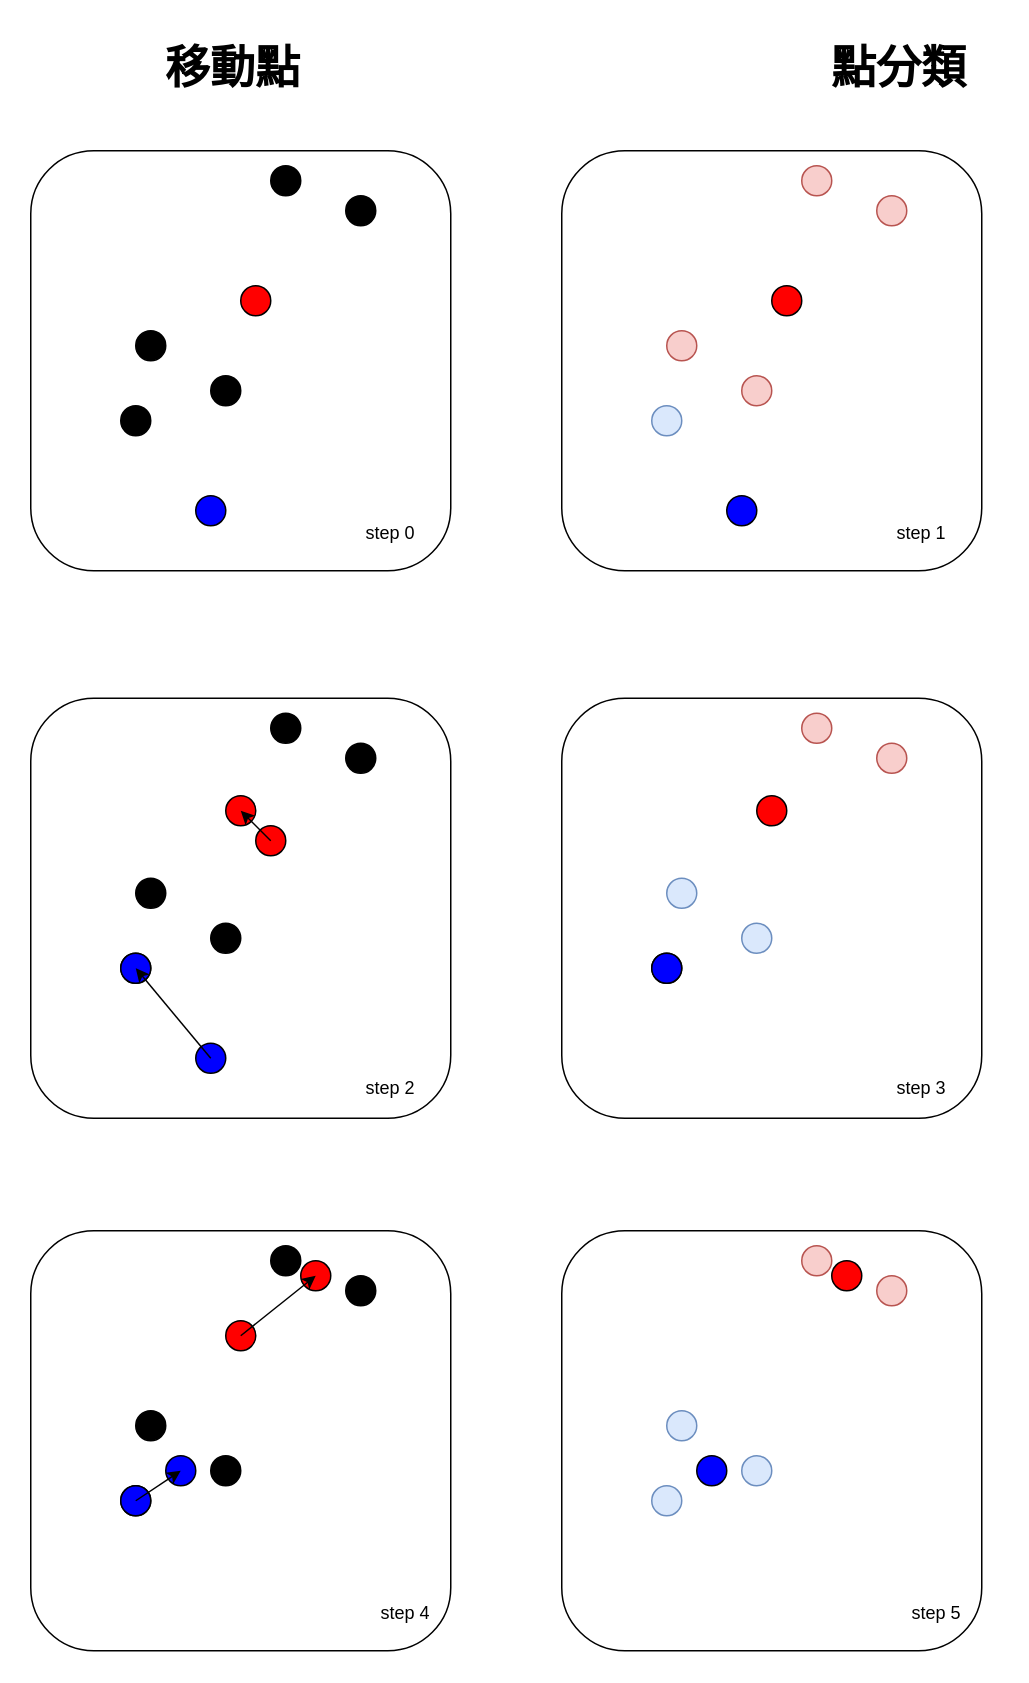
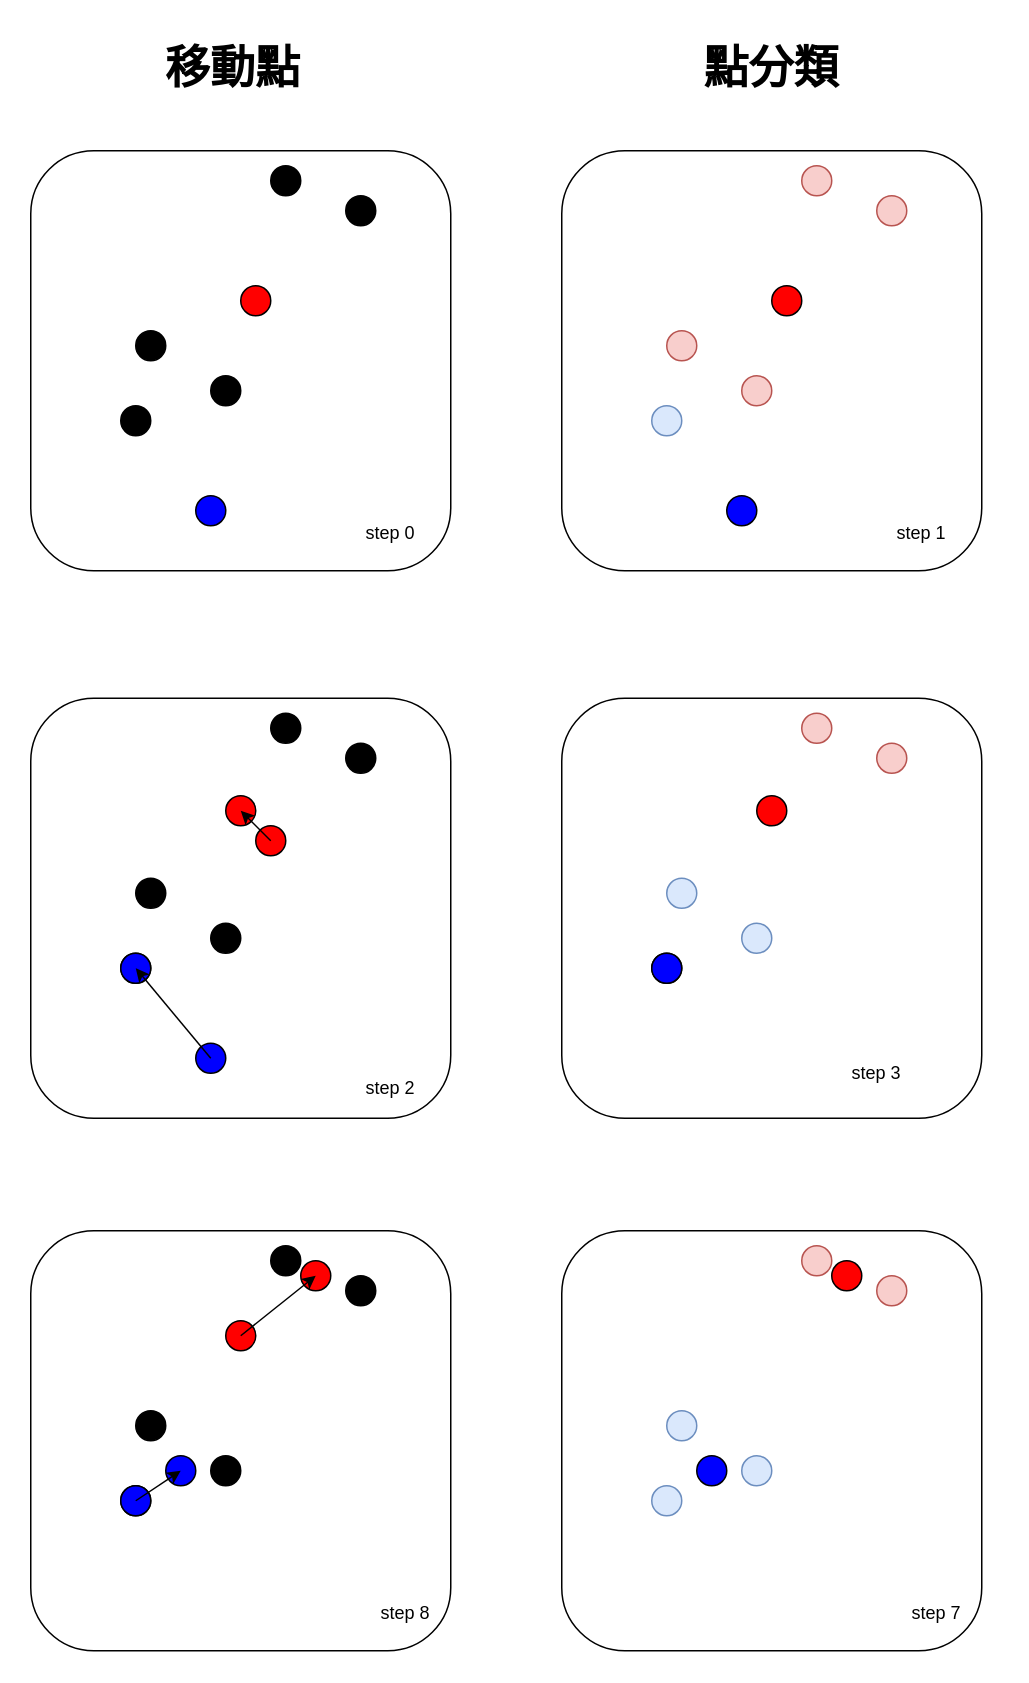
(899, 68) -> (772, 68)
(922, 1088) -> (877, 1073)
(406, 1613) -> (406, 1613)
(937, 1613) -> (937, 1613)
